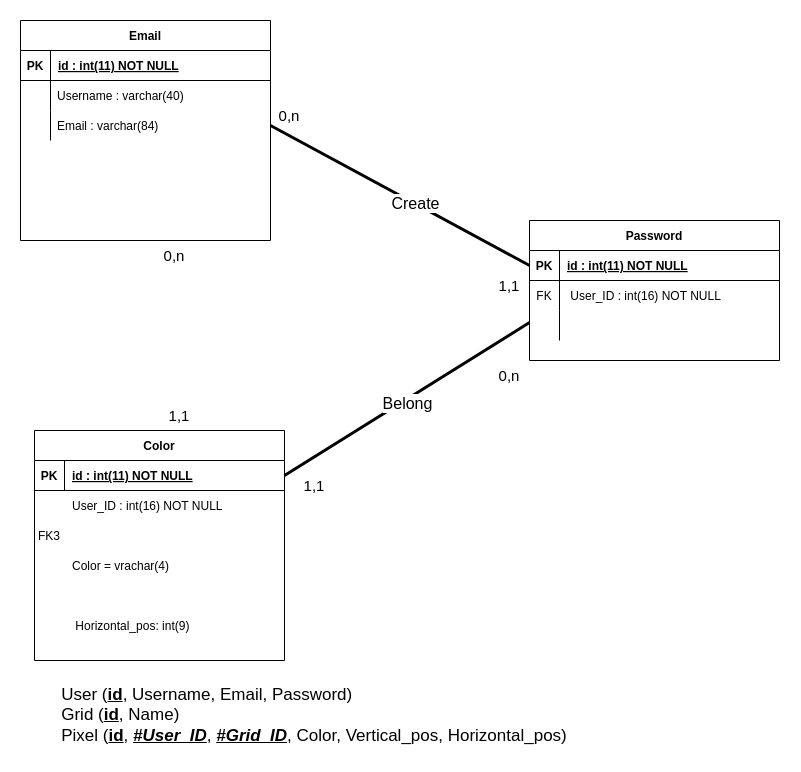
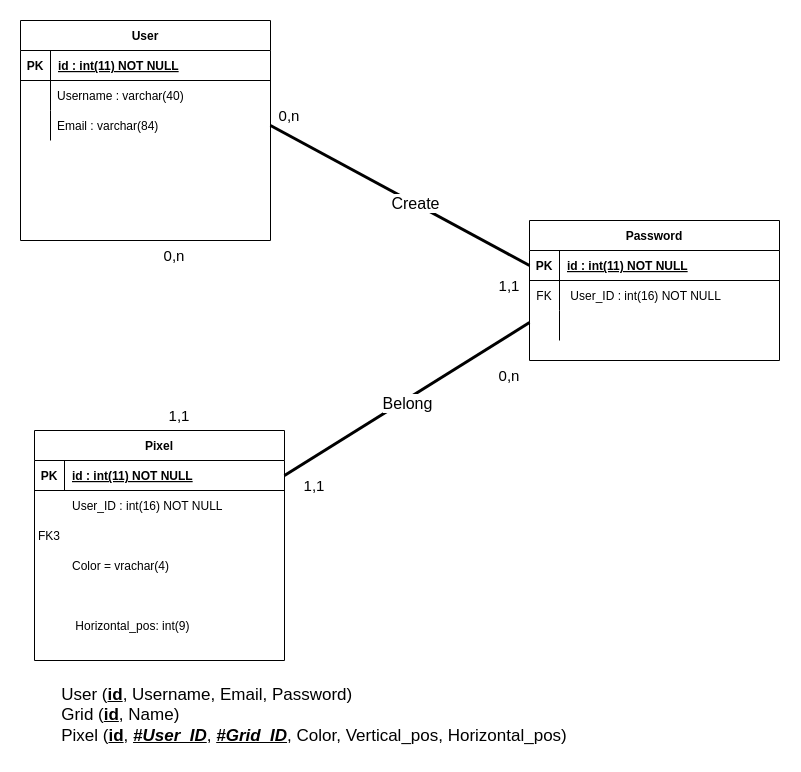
(145, 36) -> (145, 36)
(159, 446) -> (159, 446)
